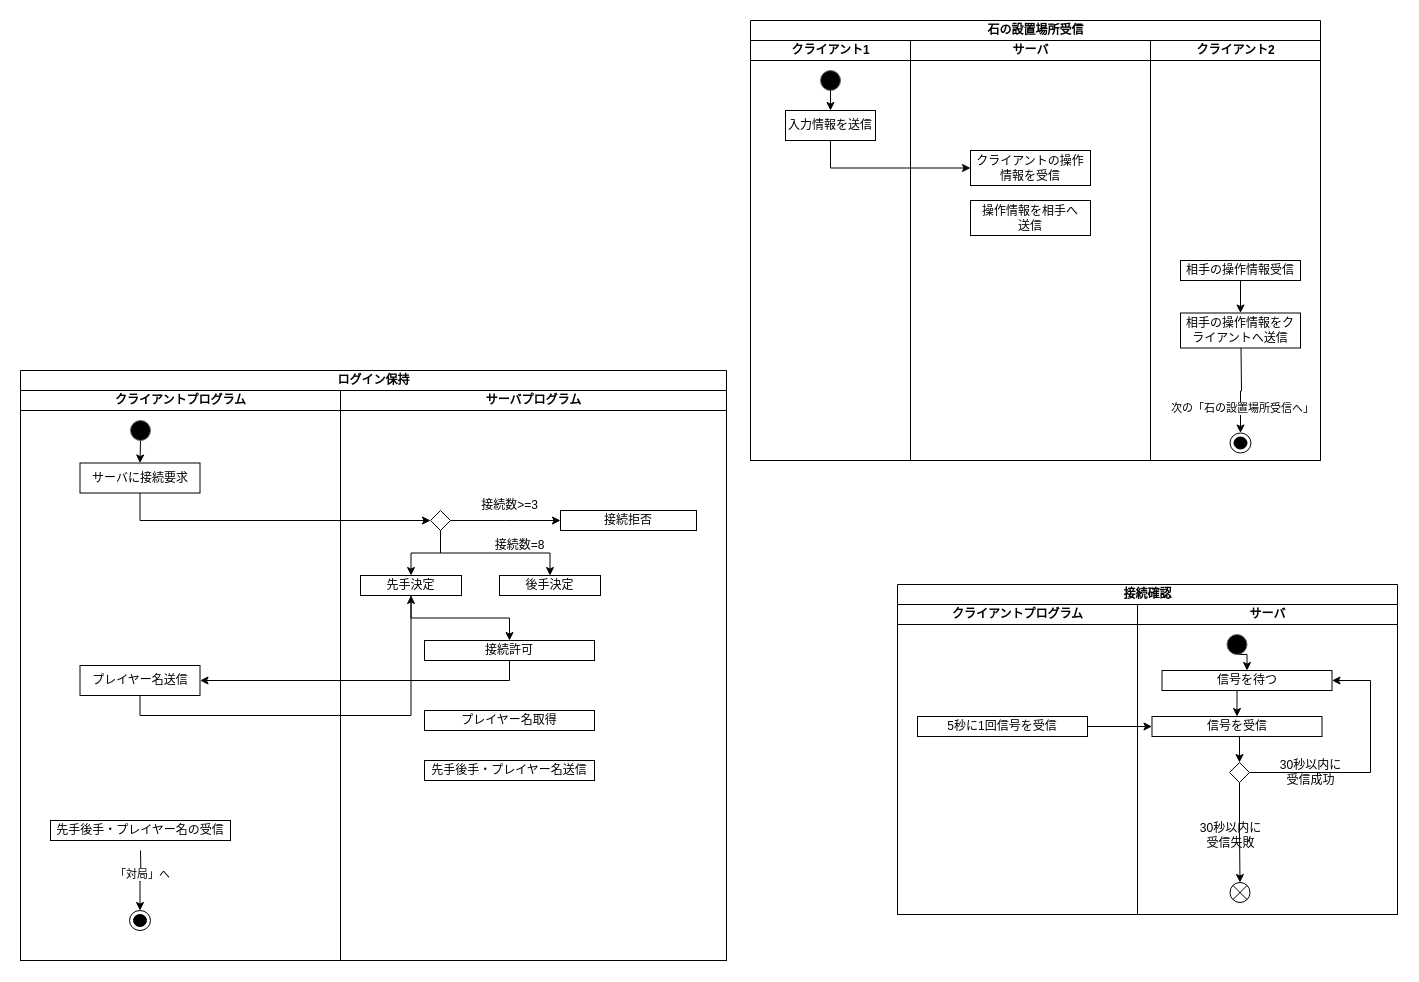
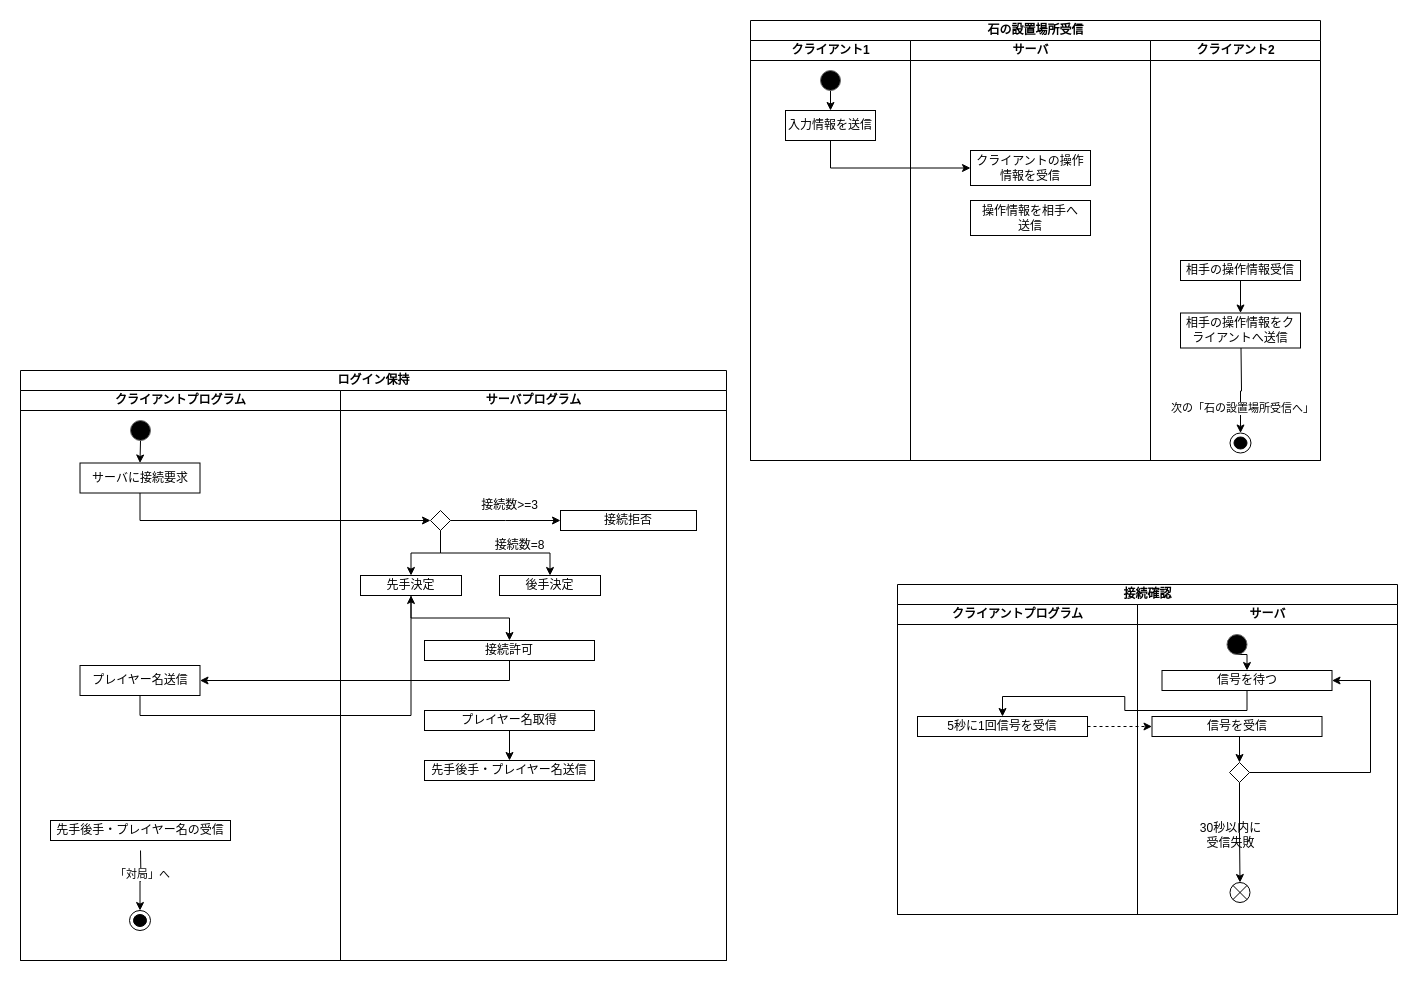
(1237, 695) -> (1125, 708)
(1117, 727) -> (1117, 727)
none -> (510, 742)
(1311, 773) -> none
